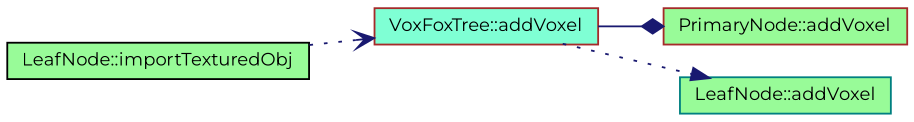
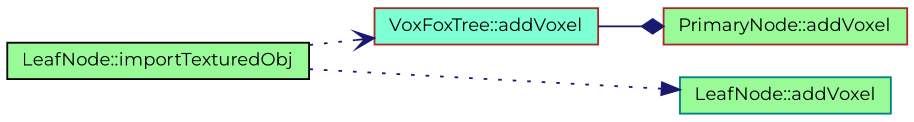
(627, 59) -> (485, 79)
